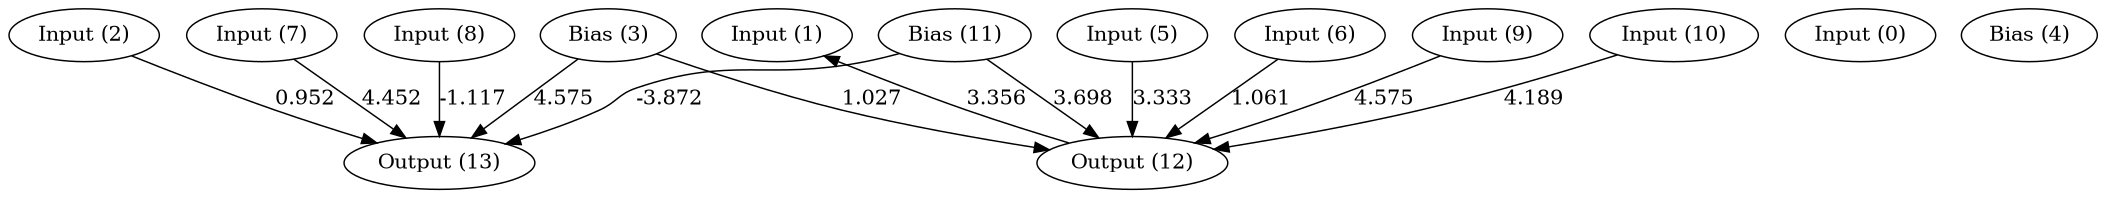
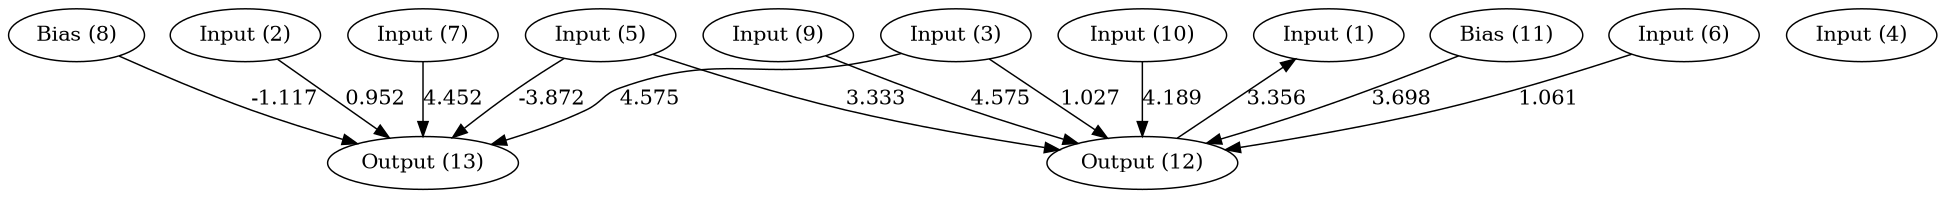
(439, 35) -> (77, 35)
(608, 35) -> (956, 35)
(1860, 35) -> none
(2029, 35) -> (1862, 35)
(684, 76) -> (513, 92)
